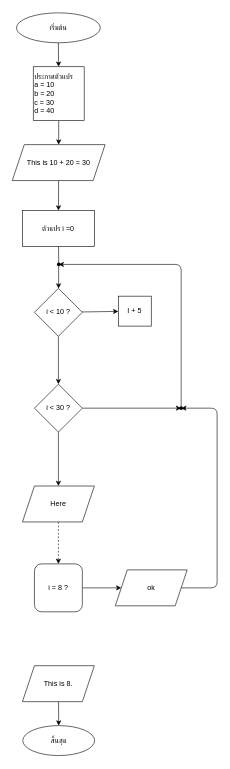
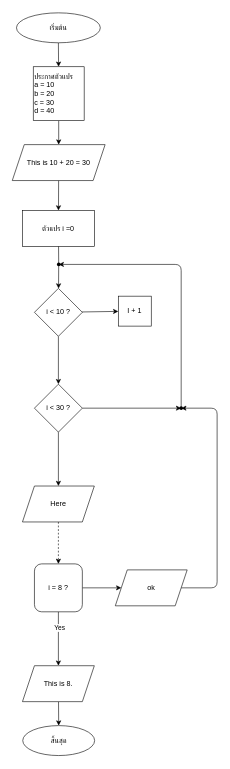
(135, 311) -> (135, 311)
none -> (59, 637)
